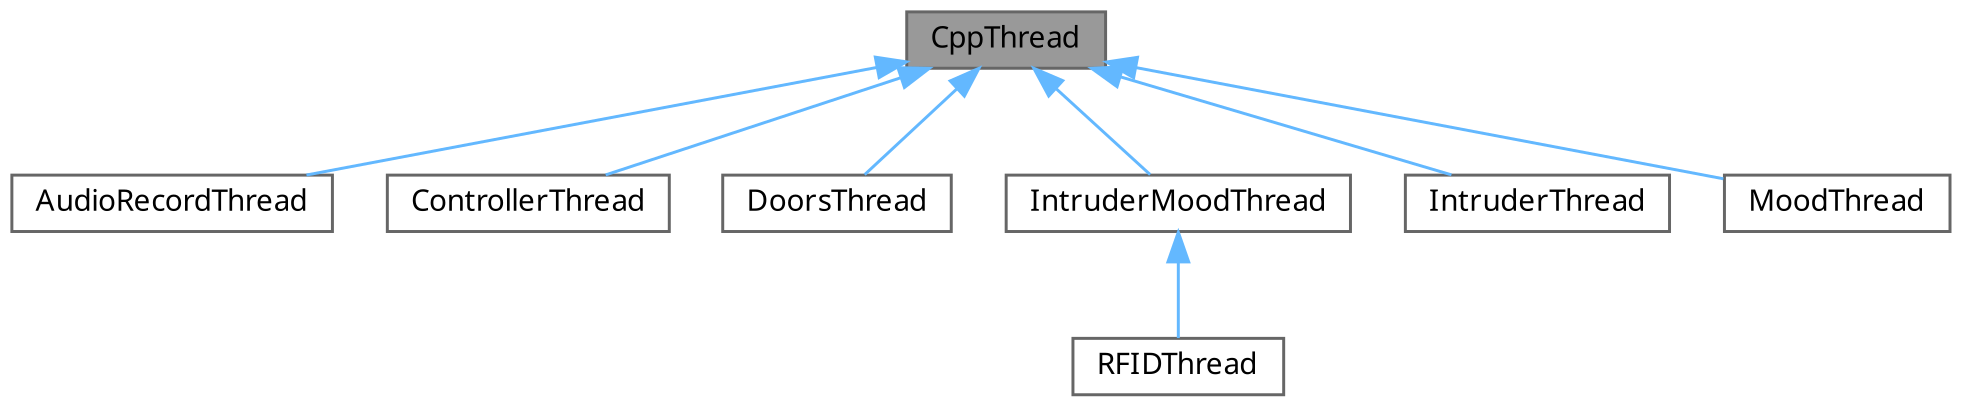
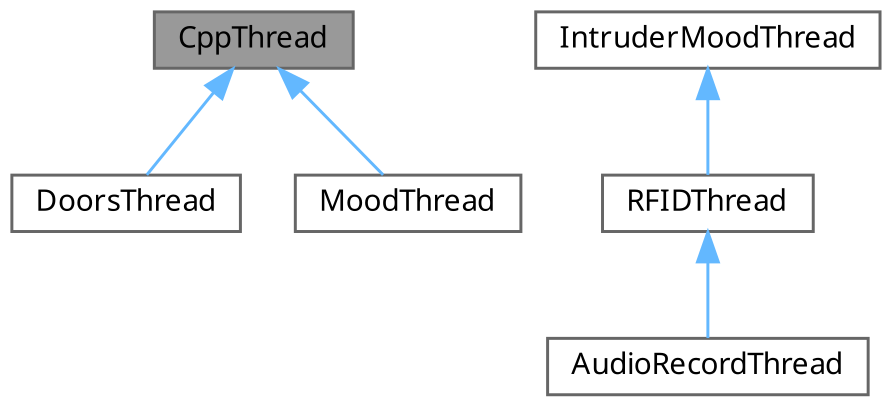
(592, 121) -> (708, 300)
(1103, 132) -> none
(528, 203) -> none
(1537, 203) -> none
